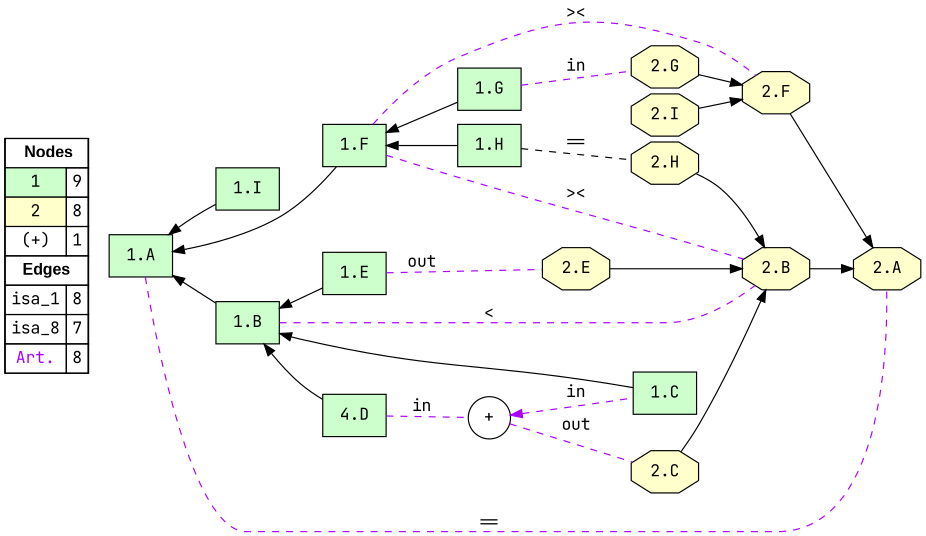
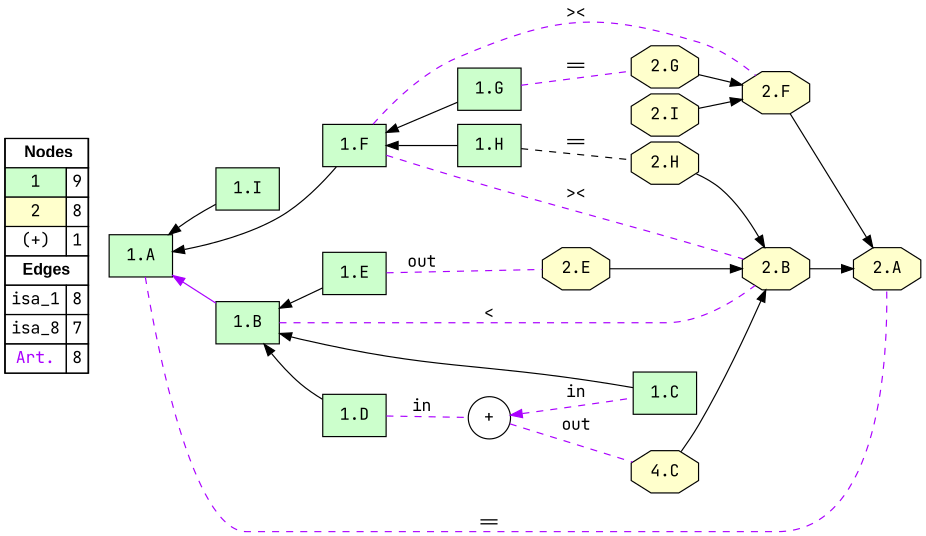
(576, 66) -> (576, 66)
(199, 293) -> (199, 293)
(354, 415) -> (354, 415)
(665, 472) -> (665, 472)
